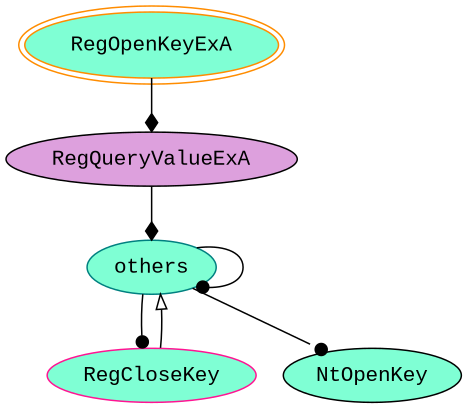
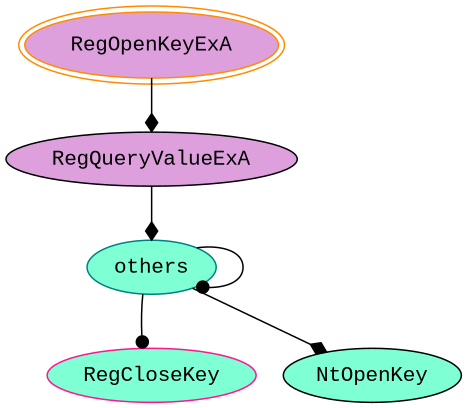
(152, 45) -> (152, 45)
(251, 316) -> (251, 316)
(162, 329) -> none
